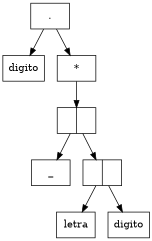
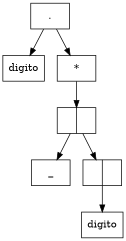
(76, 225) -> none
